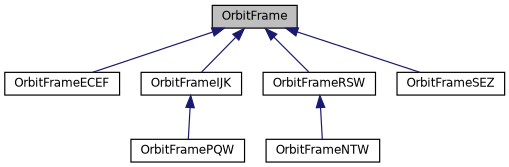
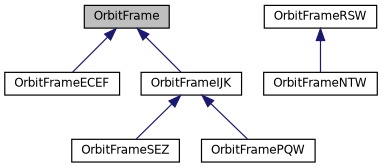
(359, 52) -> (154, 122)
(291, 55) -> none
